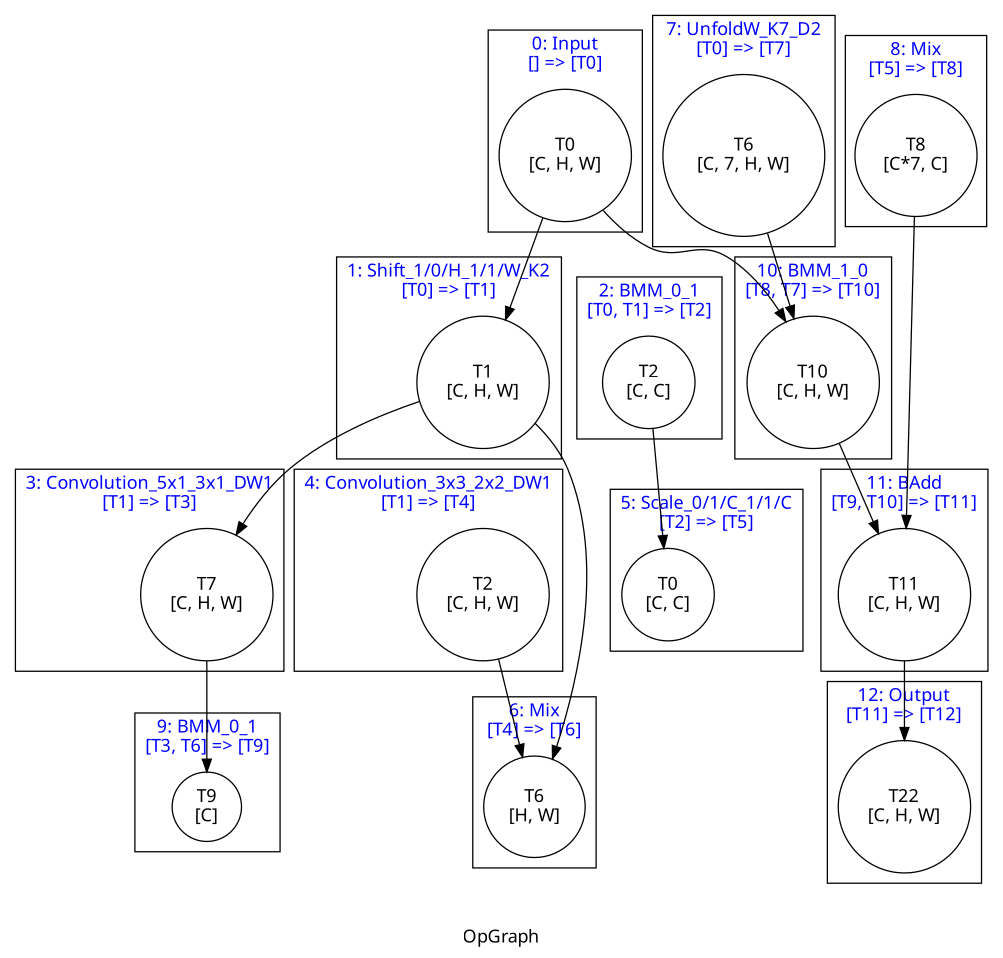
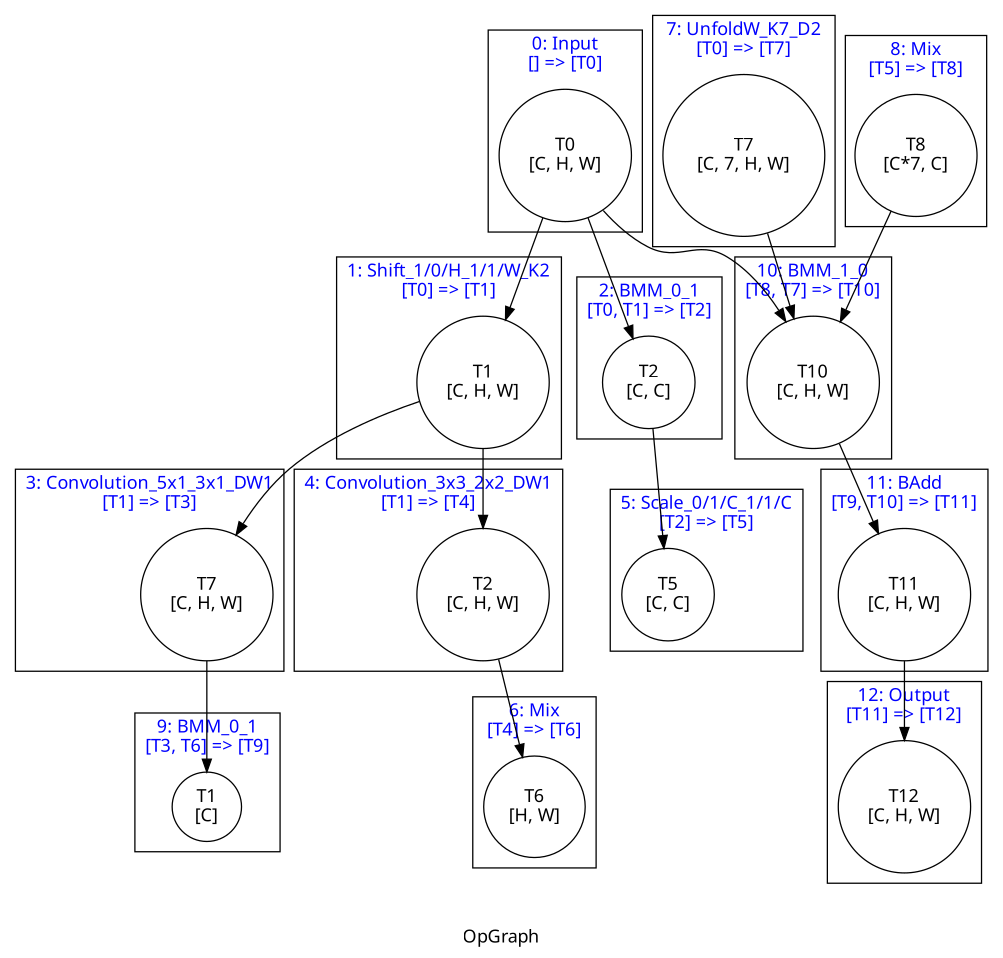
(744, 155) -> (744, 155)
none -> (606, 267)
(910, 366) -> (866, 265)
(587, 580) -> (483, 482)
(668, 595) -> (668, 595)
(207, 807) -> (207, 807)
(904, 807) -> (904, 807)
